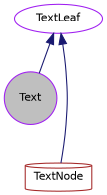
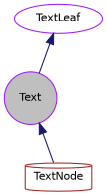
(67, 104) -> (48, 148)
